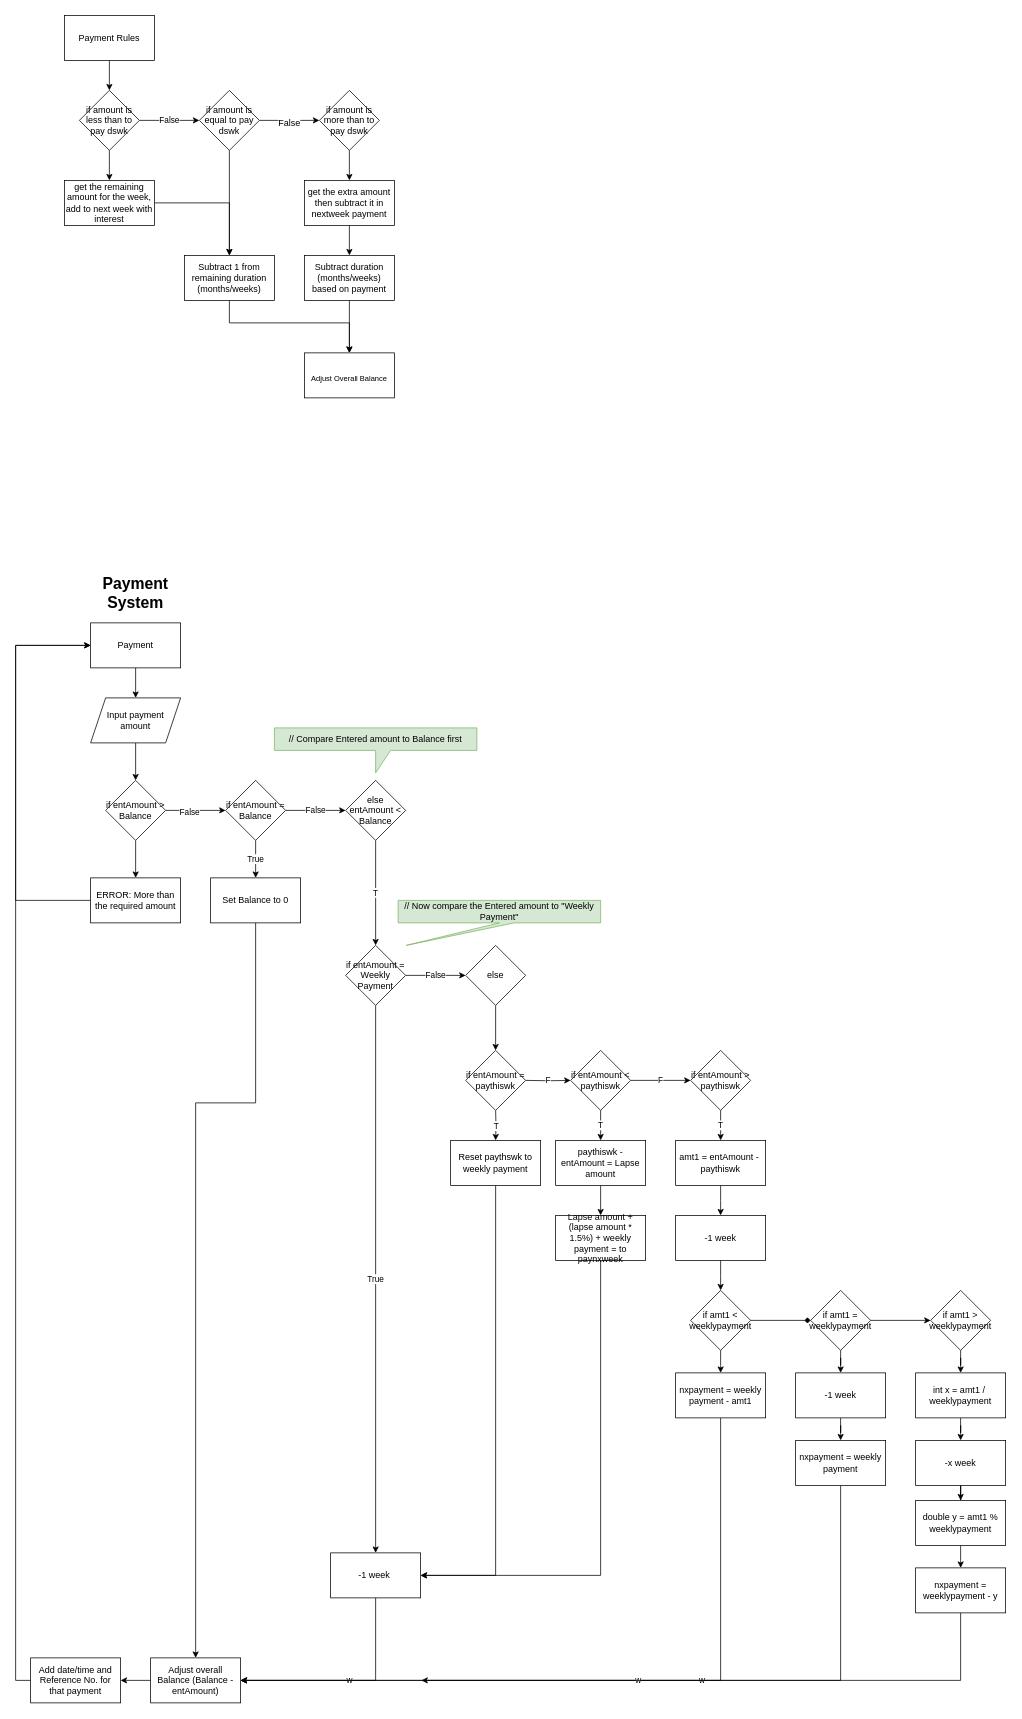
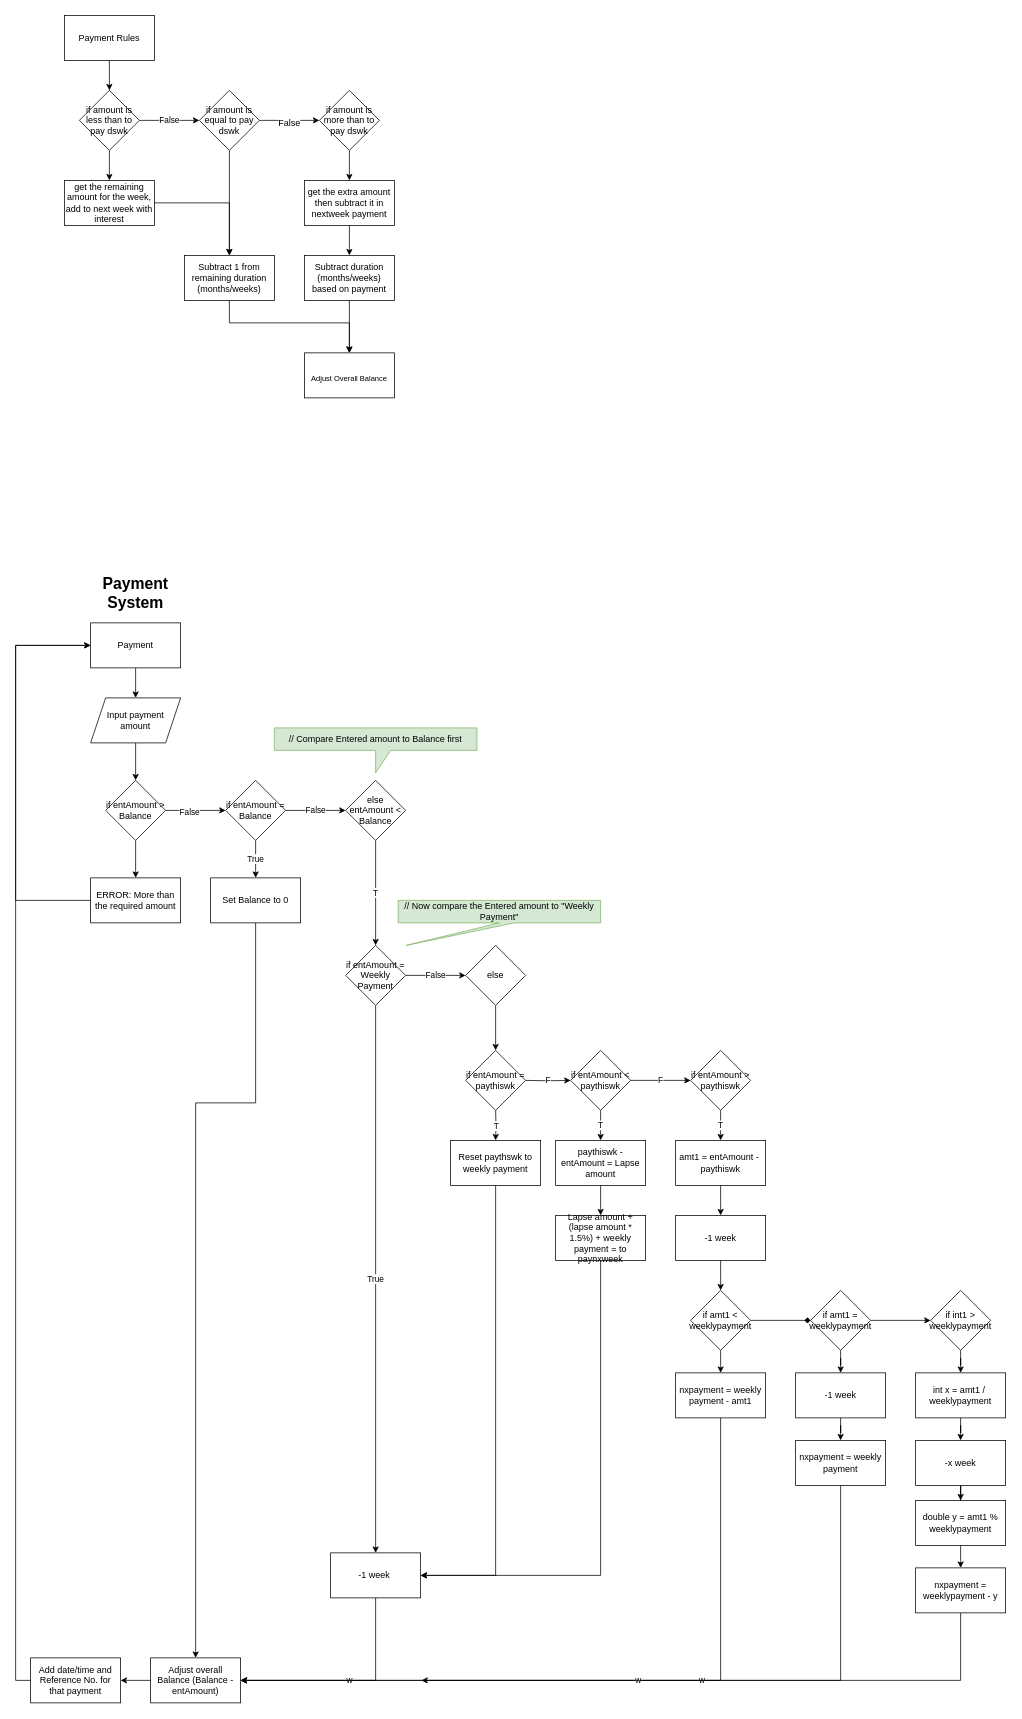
(960, 1320) -> (960, 1320)
